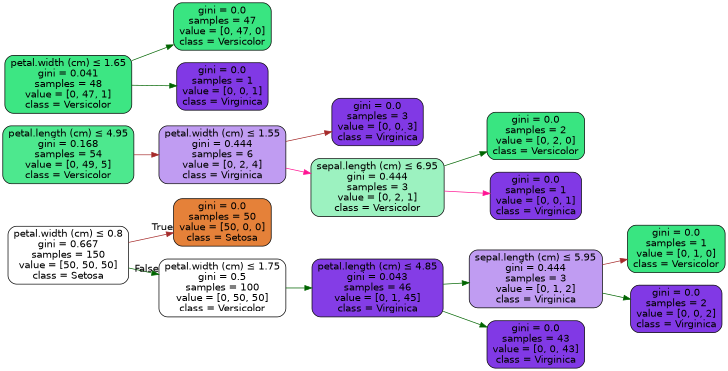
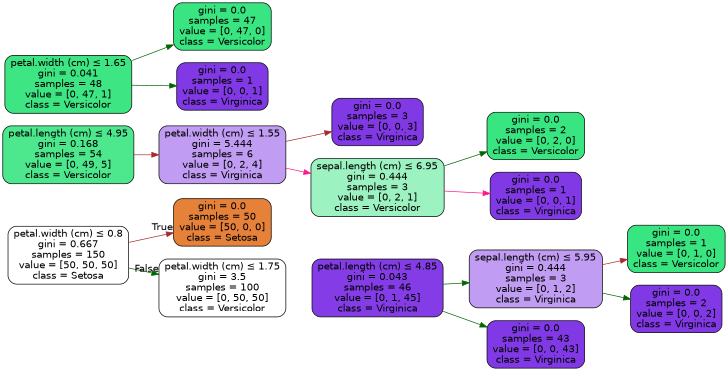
(222, 144) -> (222, 144)
(222, 277) -> (222, 277)
(295, 288) -> none
